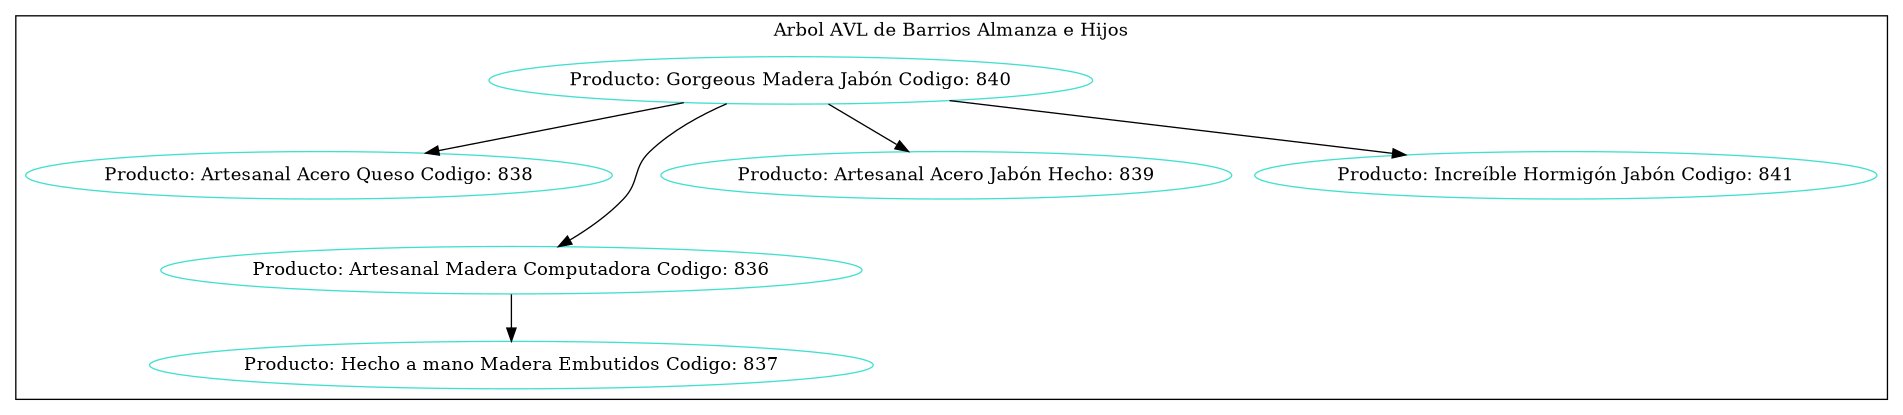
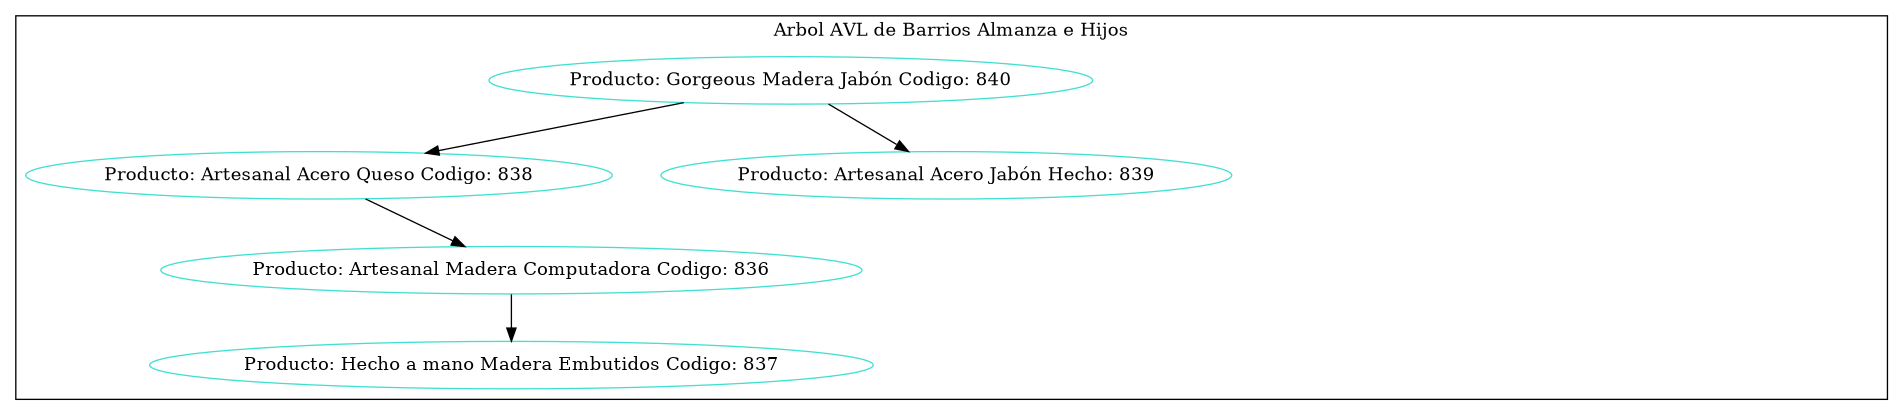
(640, 164) -> (409, 220)
(1566, 175) -> none
